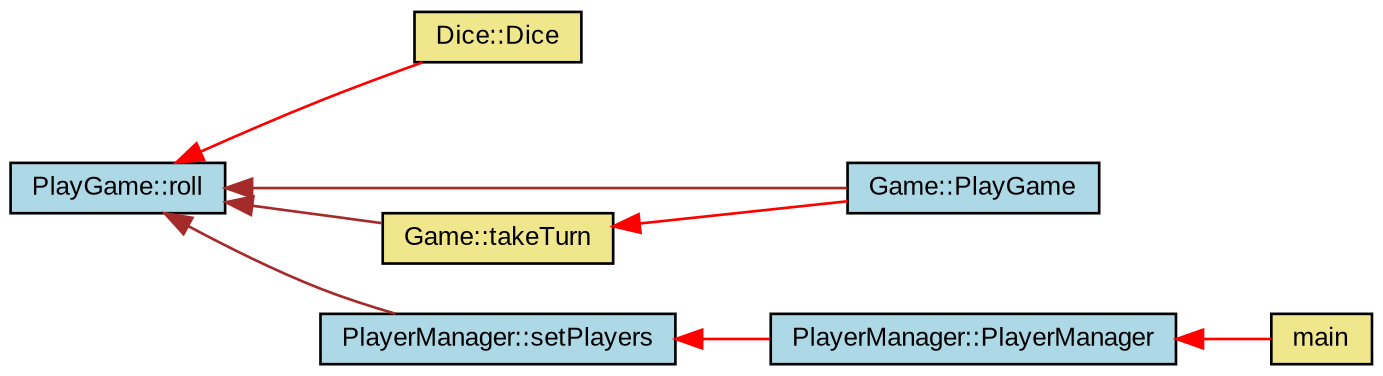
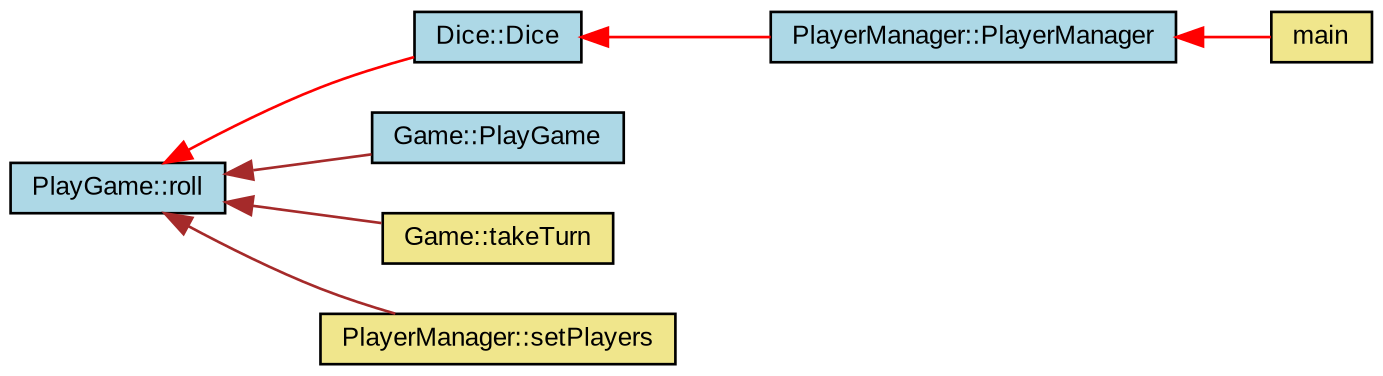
(498, 37) -> (498, 37)
(744, 212) -> none
(498, 339) -> (498, 339)
(736, 339) -> (690, 37)
